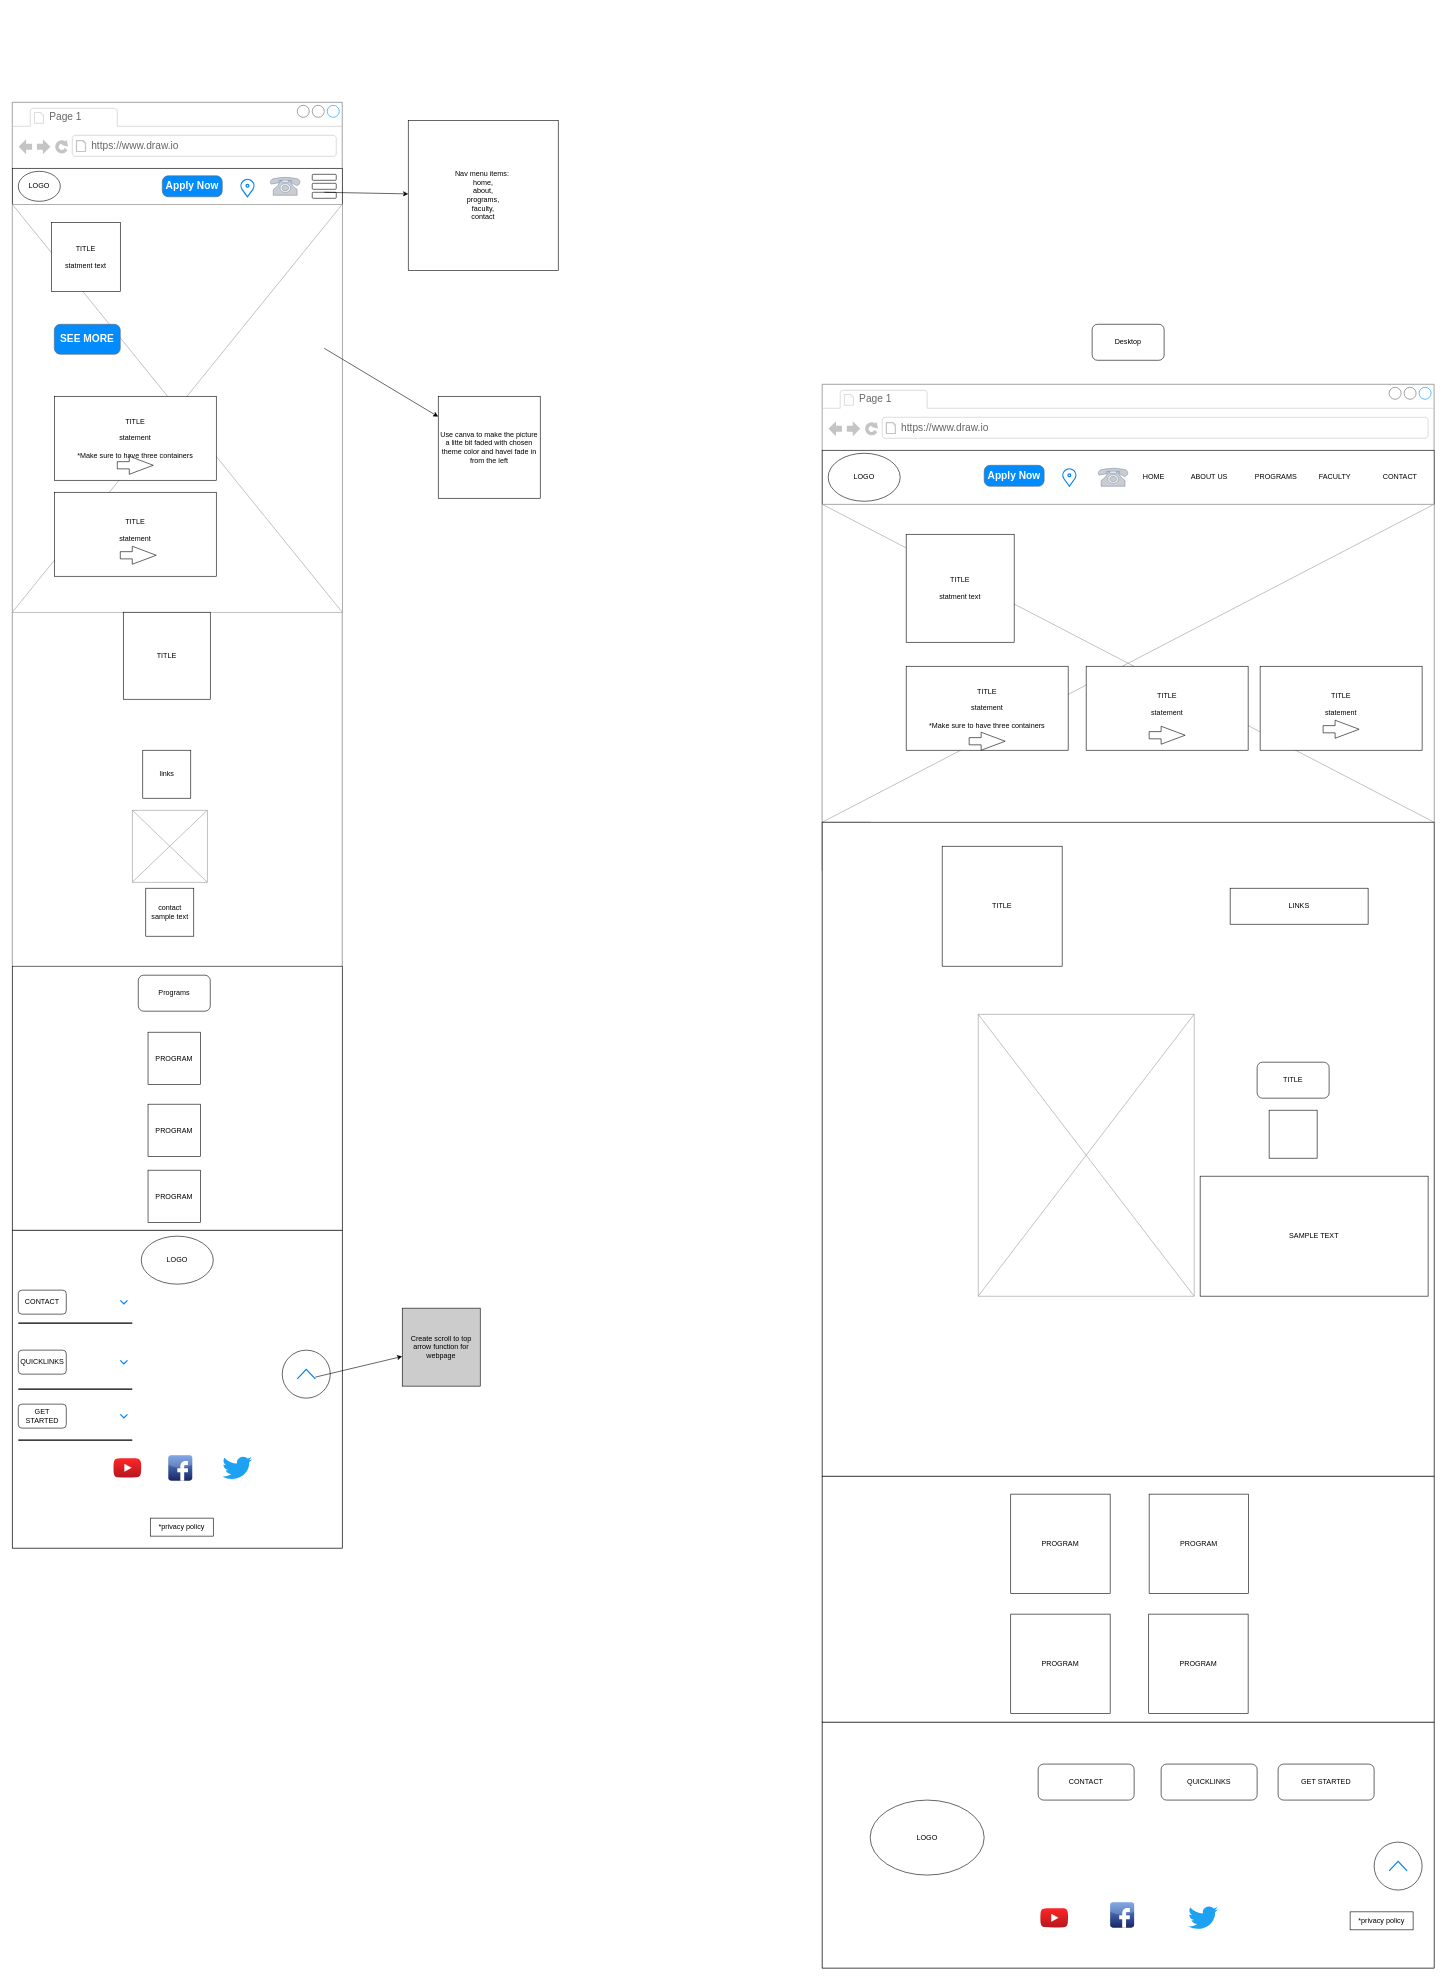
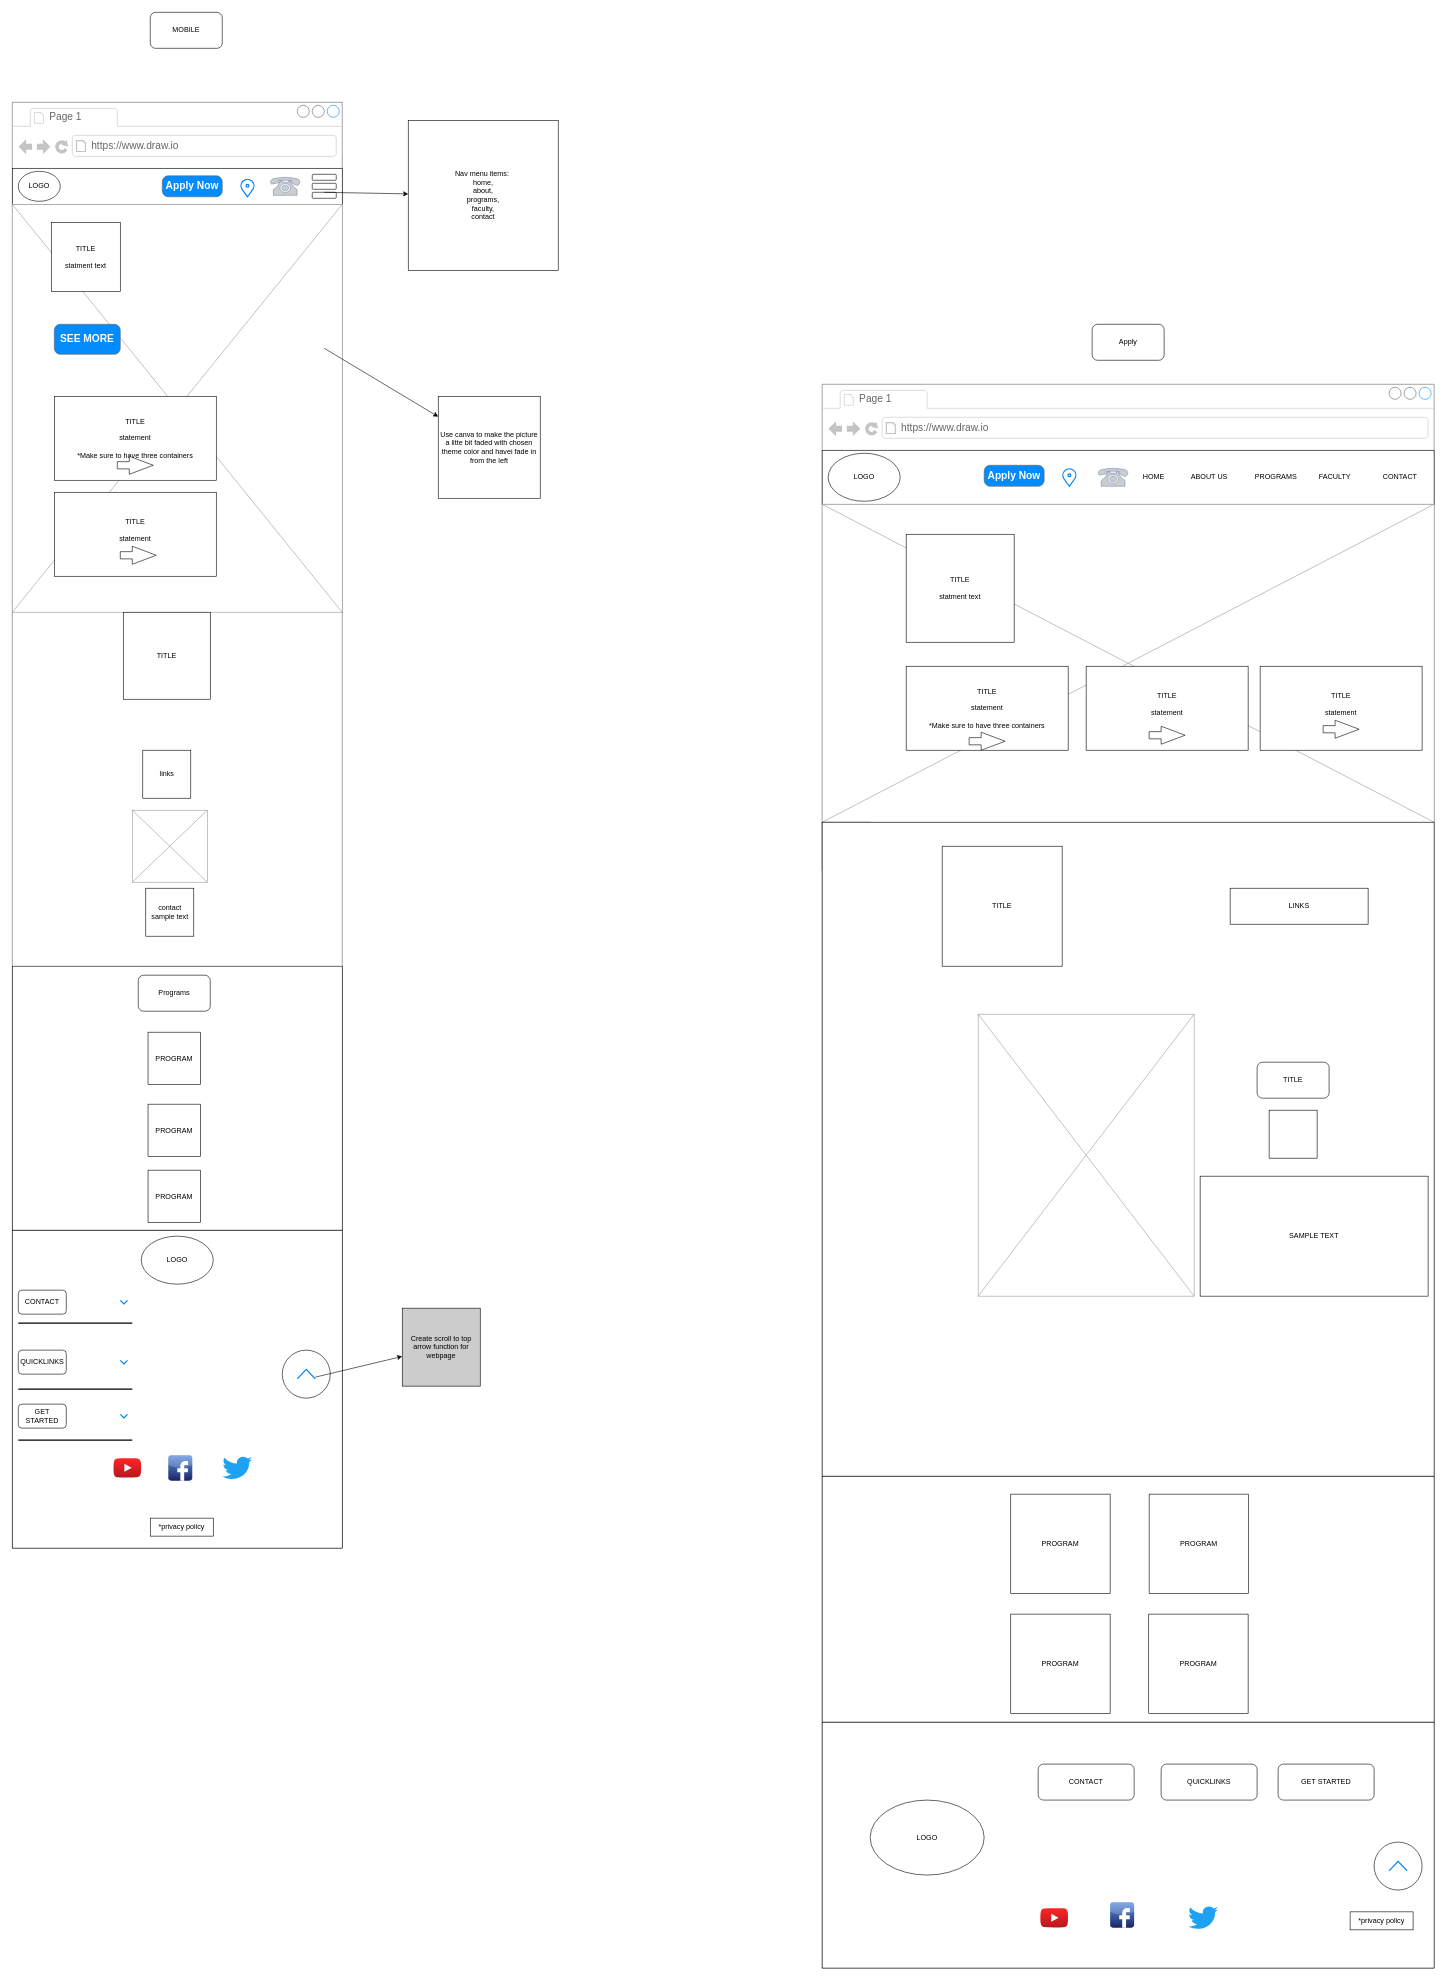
none -> (186, 30)
(1128, 342) -> (1128, 342)
